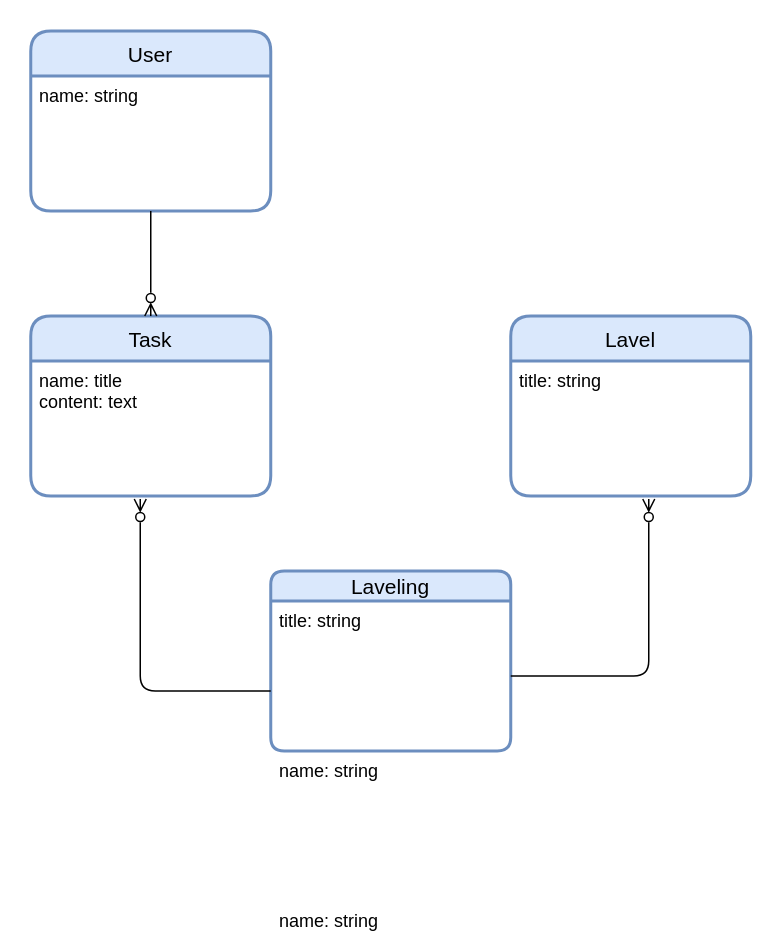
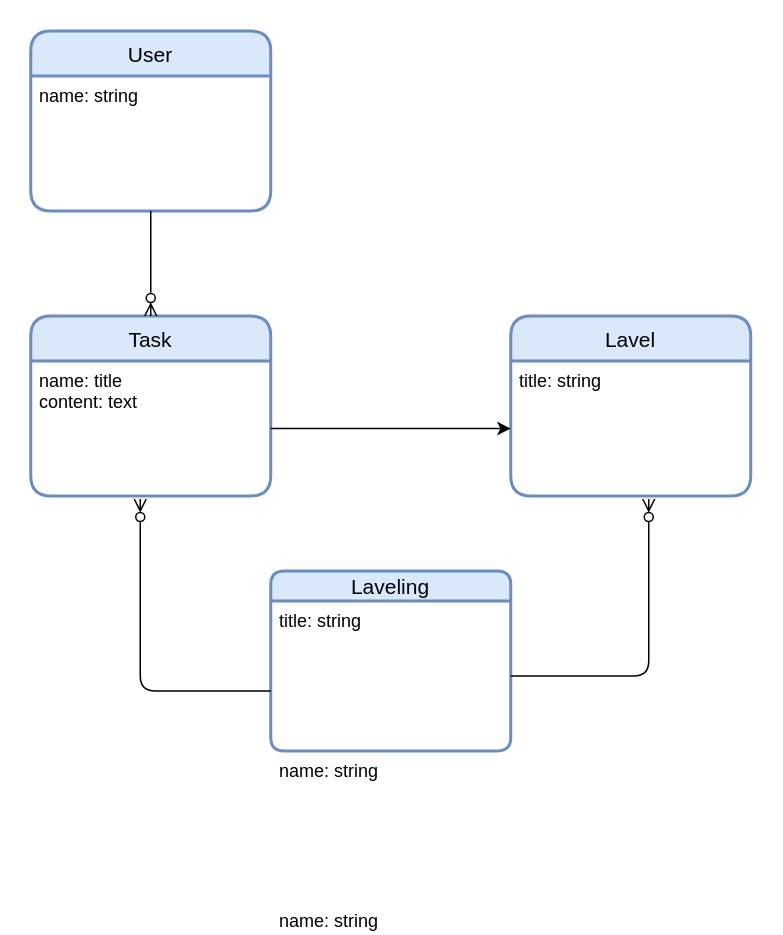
none -> (386, 428)
